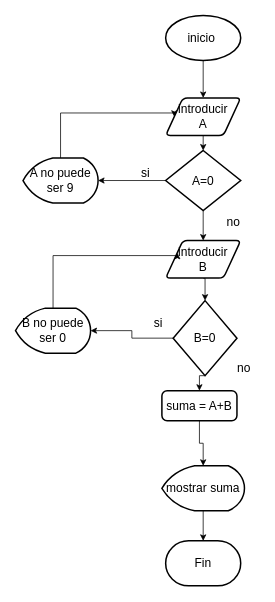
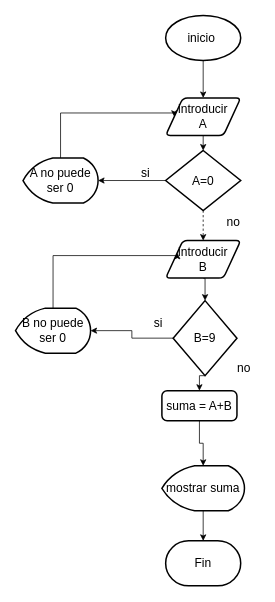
(60, 180) -> (60, 180)
(203, 222) -> (203, 222)
(205, 338) -> (205, 338)
